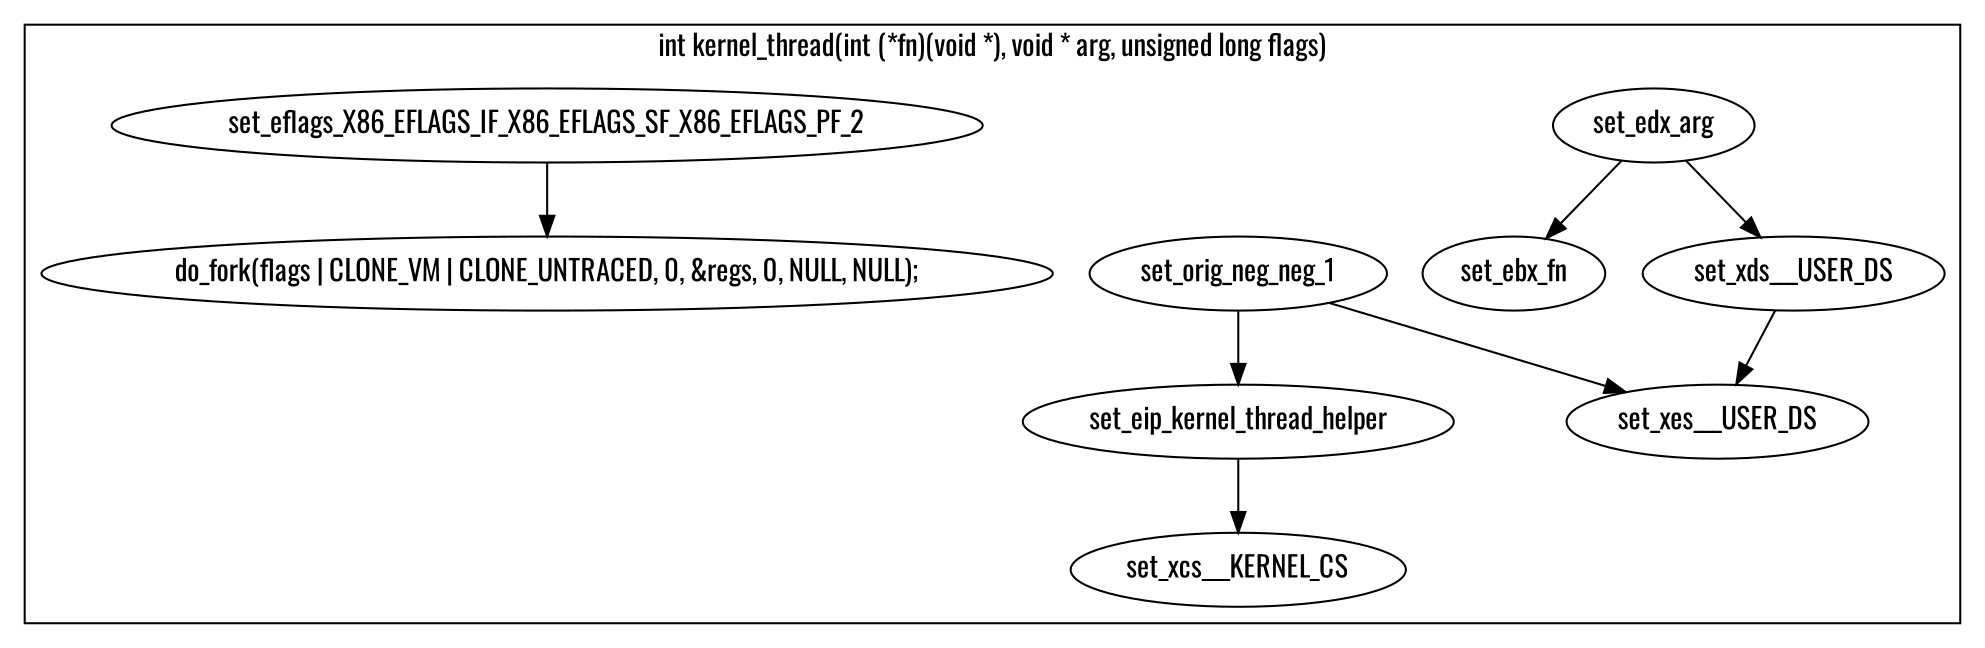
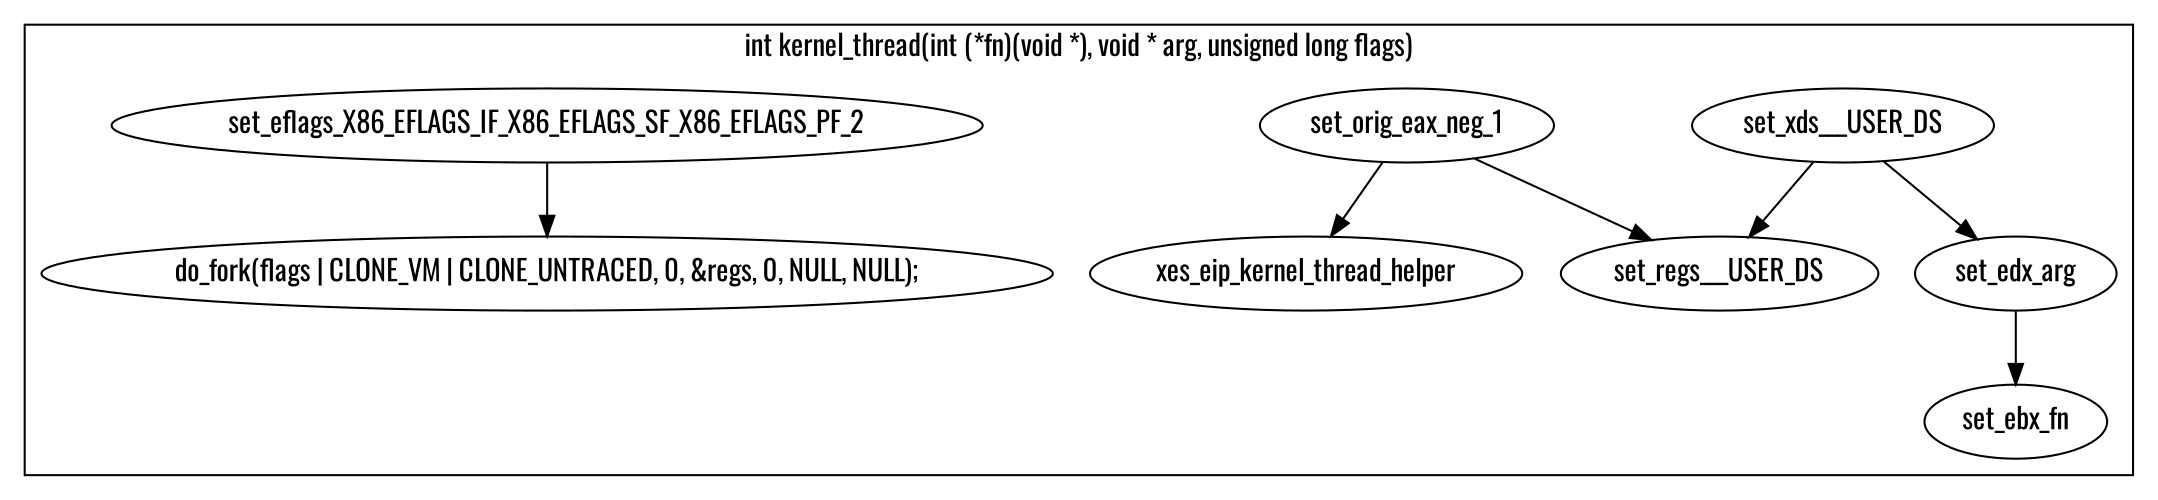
(1716, 192) -> (1922, 194)
(1238, 274) -> (1407, 125)
(1238, 422) -> (1306, 274)
(1718, 422) -> (1720, 274)
(1238, 570) -> none
